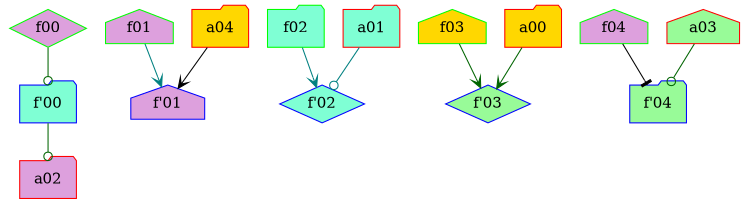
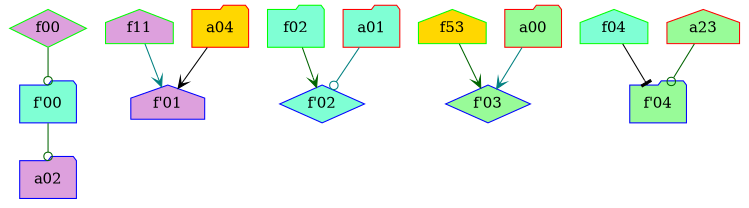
(139, 28) -> (139, 28)
(452, 28) -> (452, 28)
(533, 28) -> (533, 28)
(614, 28) -> (614, 28)
(703, 28) -> (703, 28)
(308, 62) -> (308, 62)
(512, 64) -> (512, 64)
(48, 180) -> (48, 180)
